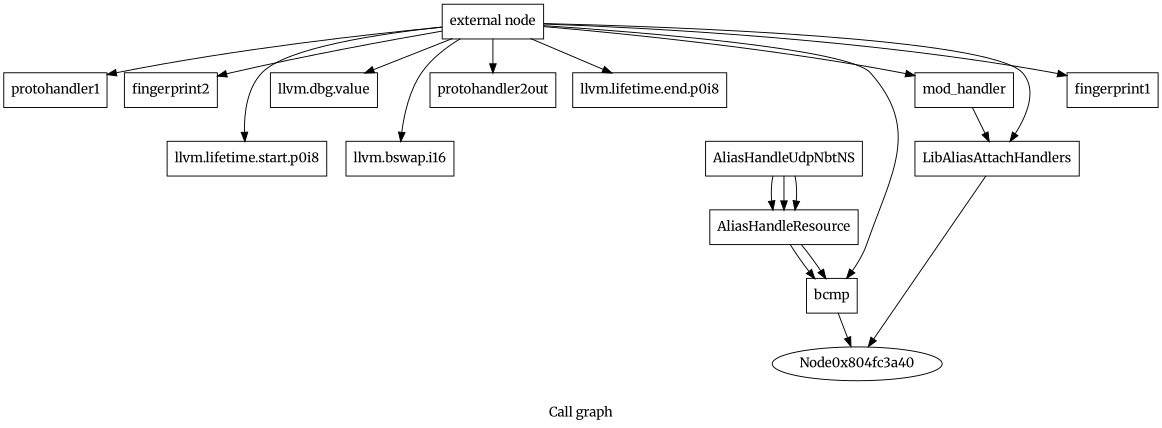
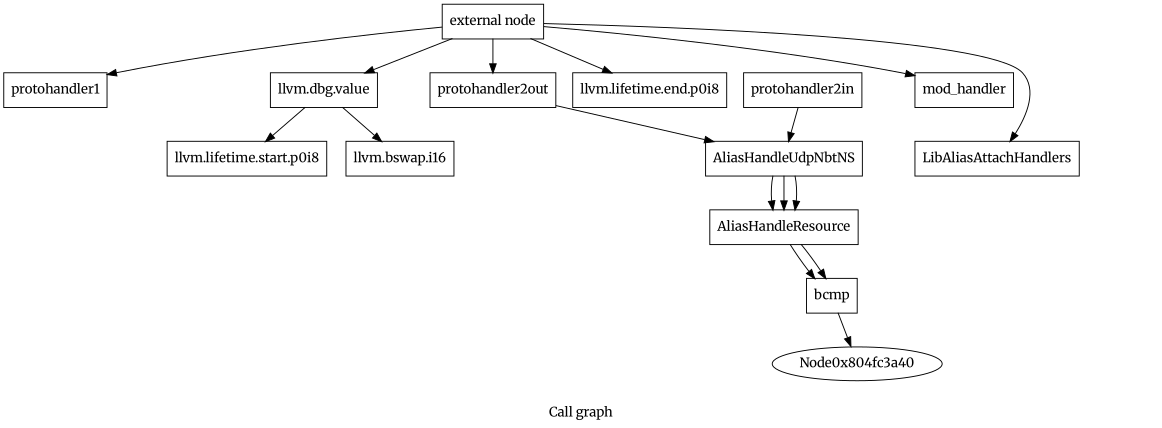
(318, 48) -> (289, 121)
(419, 77) -> (358, 121)
(876, 80) -> none
(171, 90) -> none
none -> (803, 90)
(1113, 90) -> none
(979, 120) -> none
none -> (630, 123)
(930, 257) -> none
